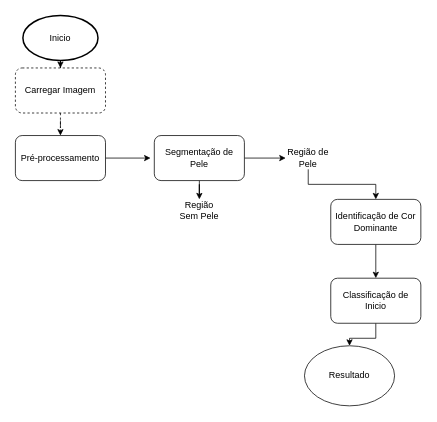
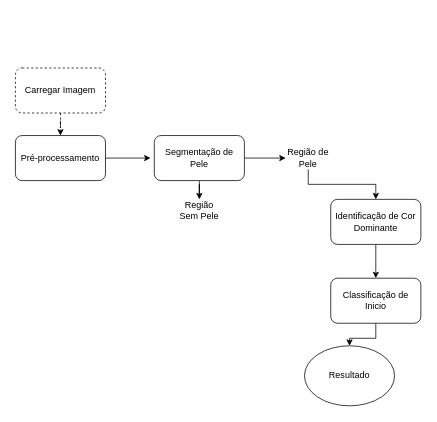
(60, 38) -> none
(60, 64) -> none
